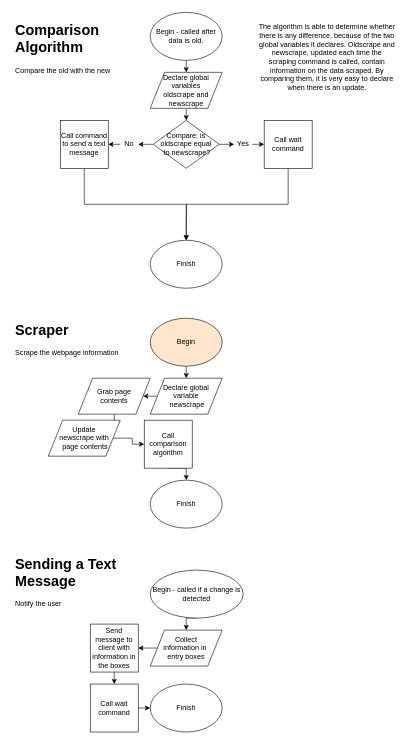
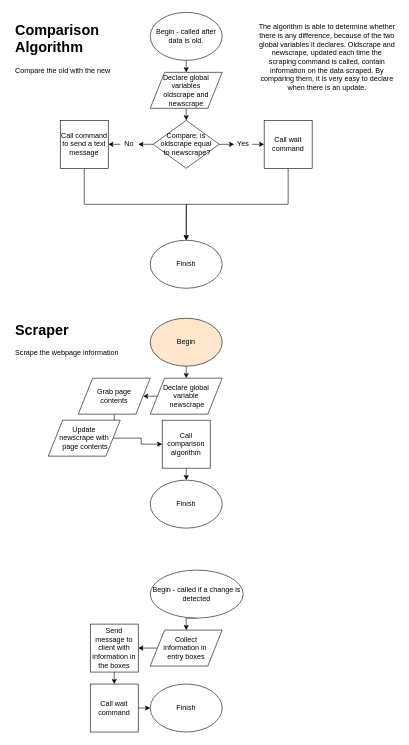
(168, 444) -> (186, 444)
(69, 588) -> none
